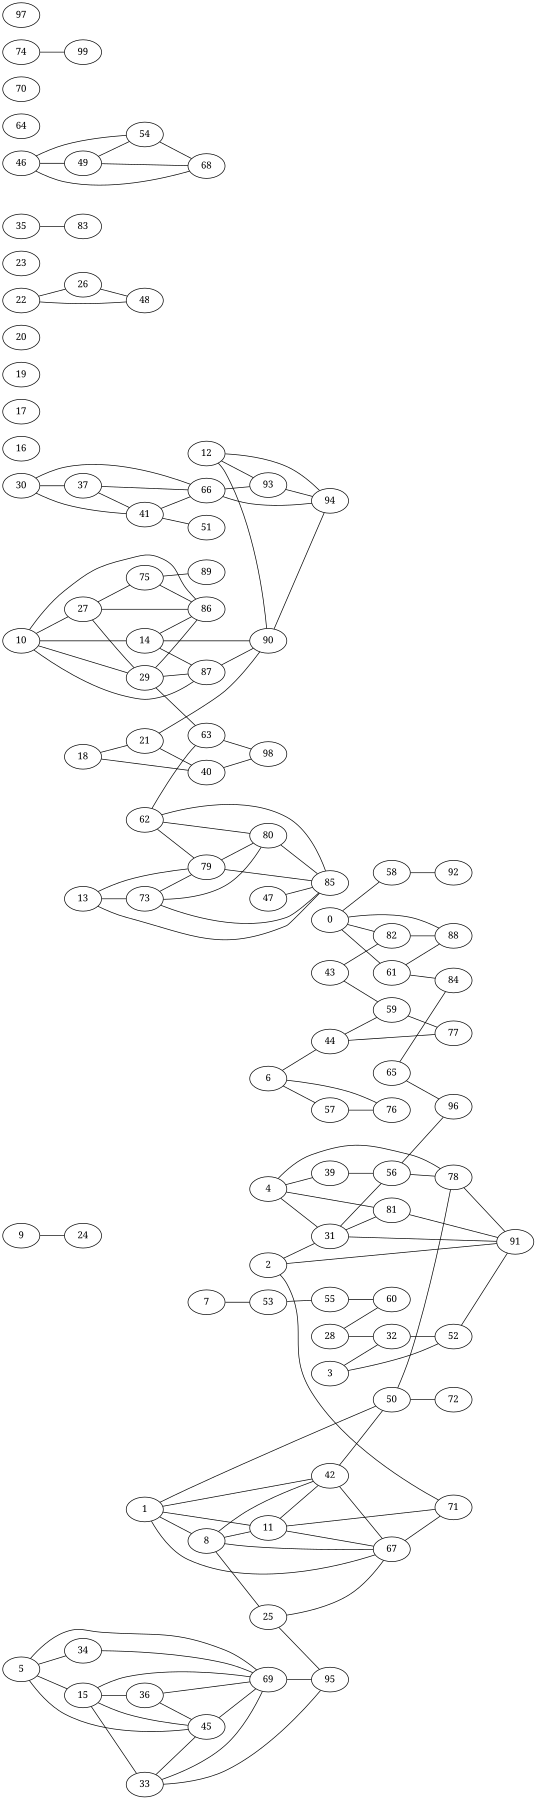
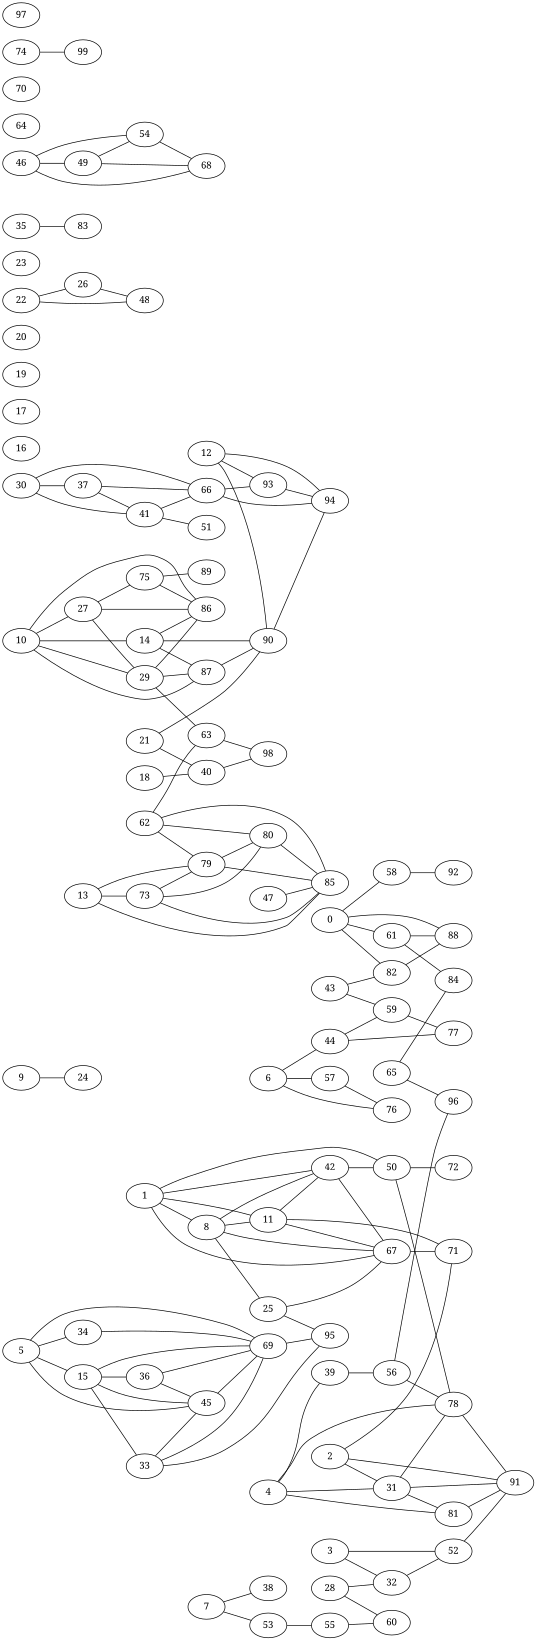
(114, 749) -> none
(357, 1209) -> (423, 1446)
none -> (268, 1588)
